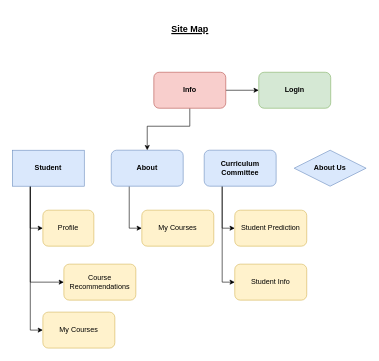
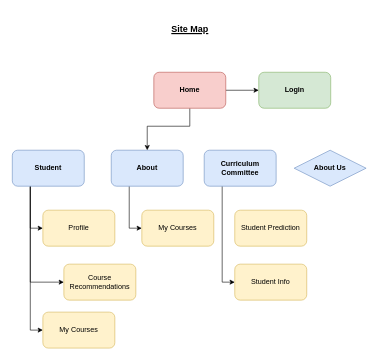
(190, 90) -> (190, 90)
(48, 168) -> (48, 168)
(68, 228) -> (79, 228)
(229, 228) -> none
